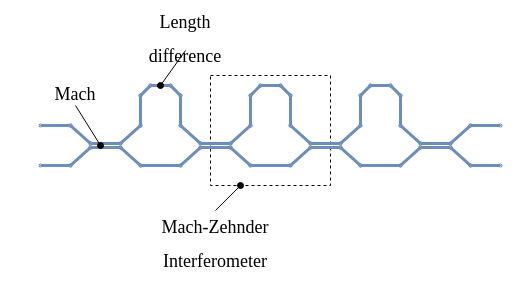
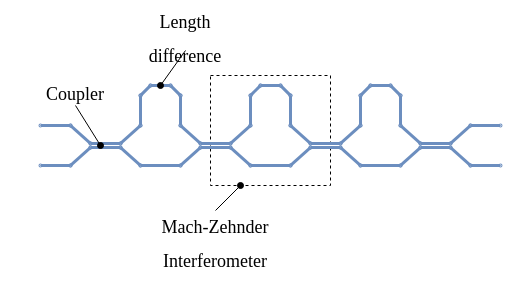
(76, 91) -> (76, 91)
